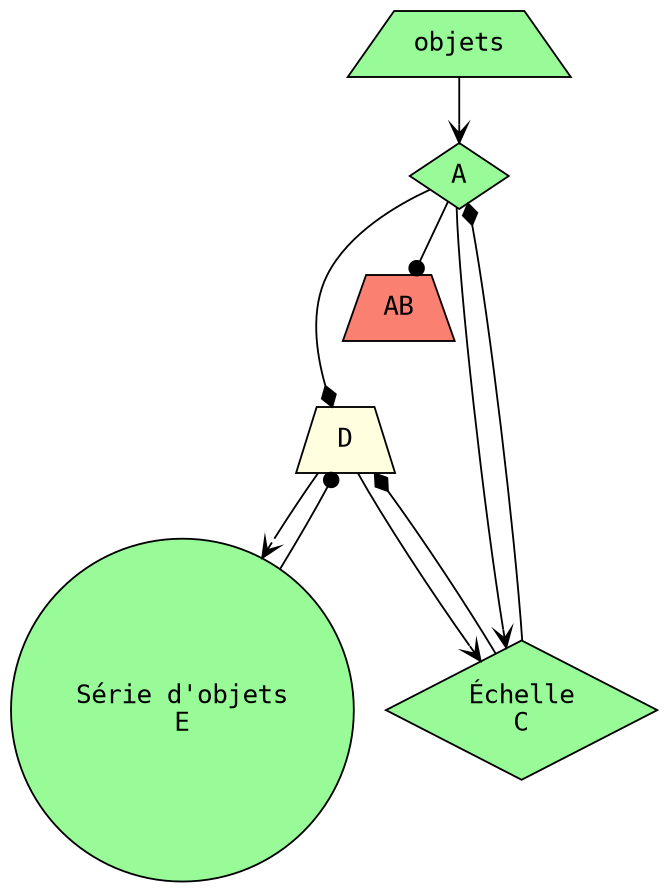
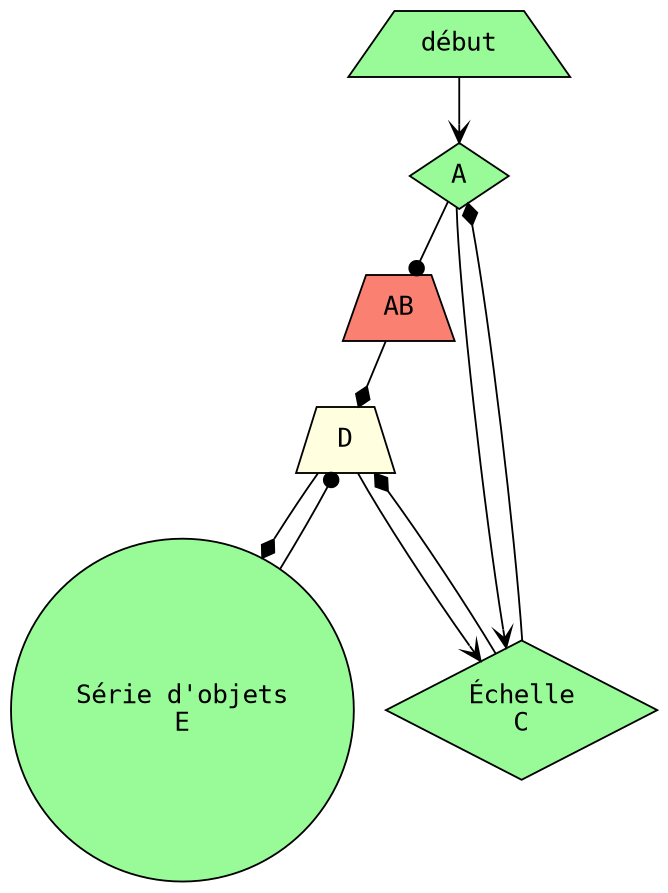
(459, 44) -> (459, 44)
(333, 265) -> (376, 364)
(296, 506) -> (296, 506)
